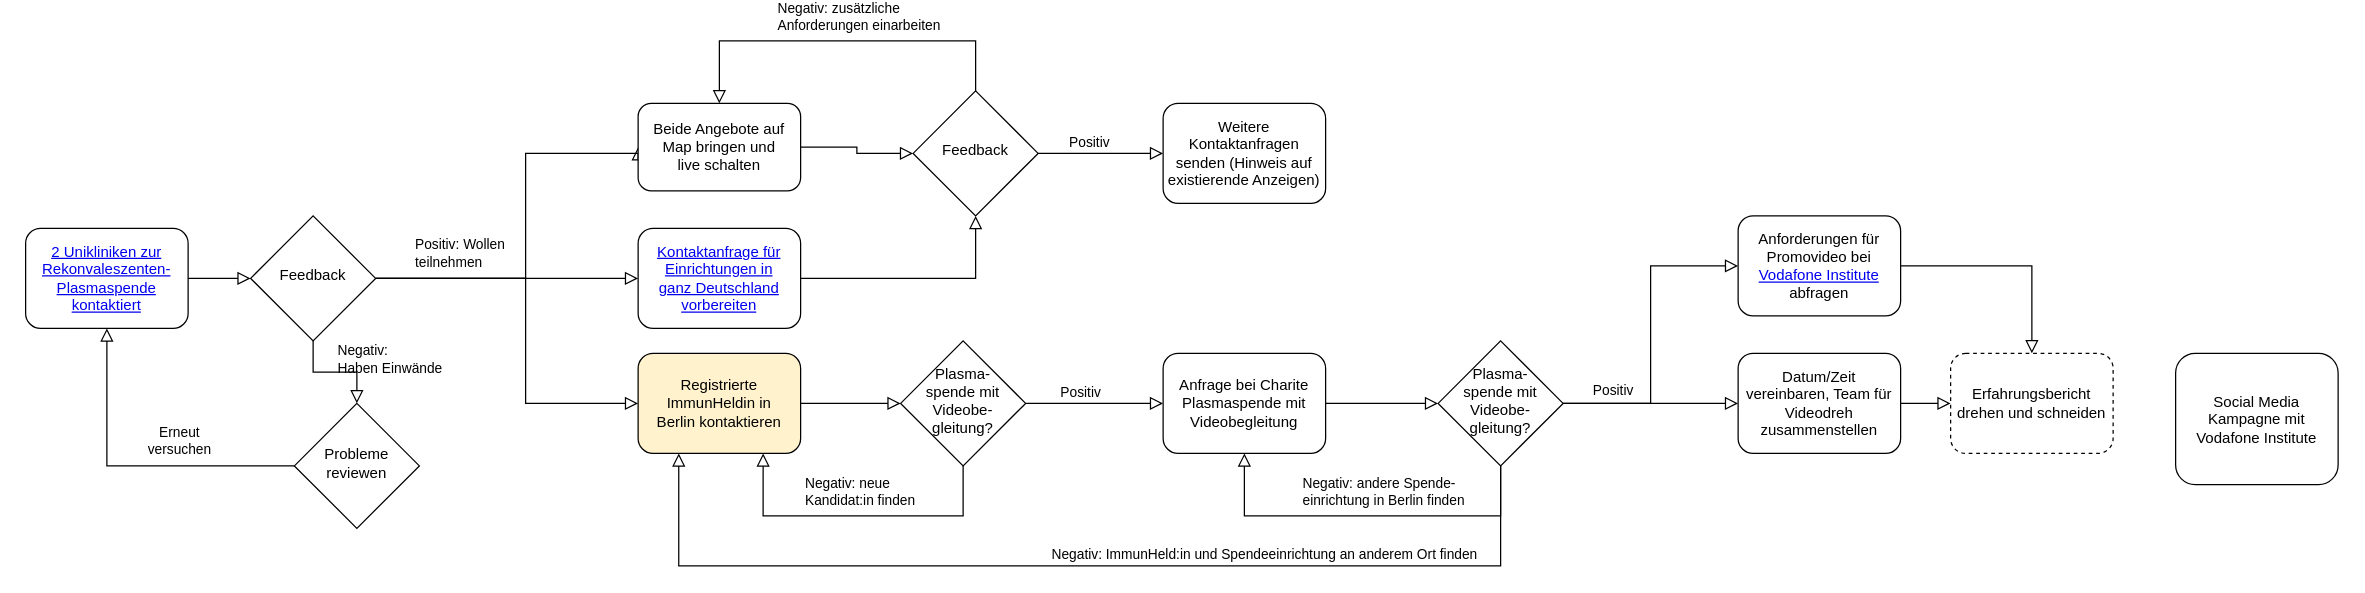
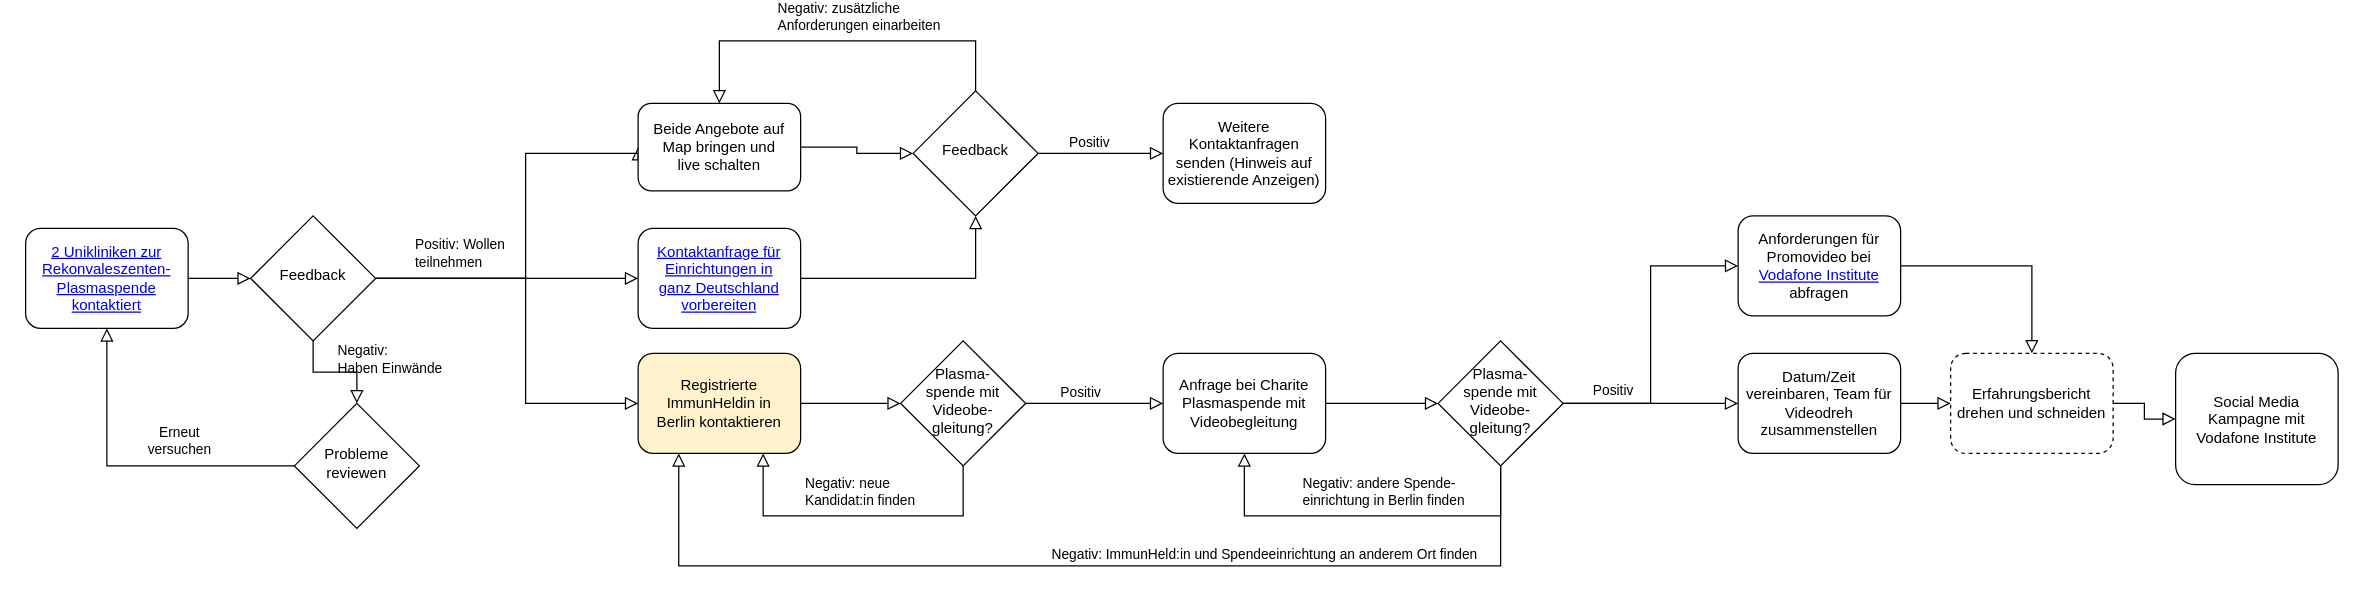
none -> (2144, 404)
